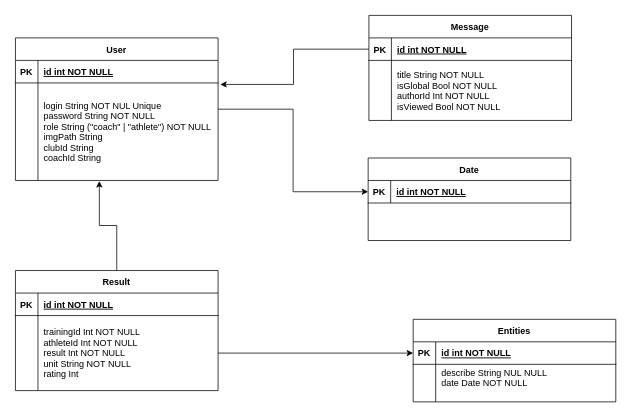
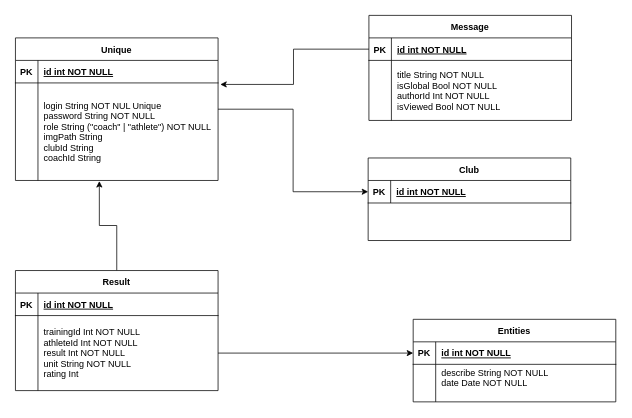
(116, 50) -> (116, 50)
(469, 170) -> (469, 170)
(496, 373) -> (496, 373)
